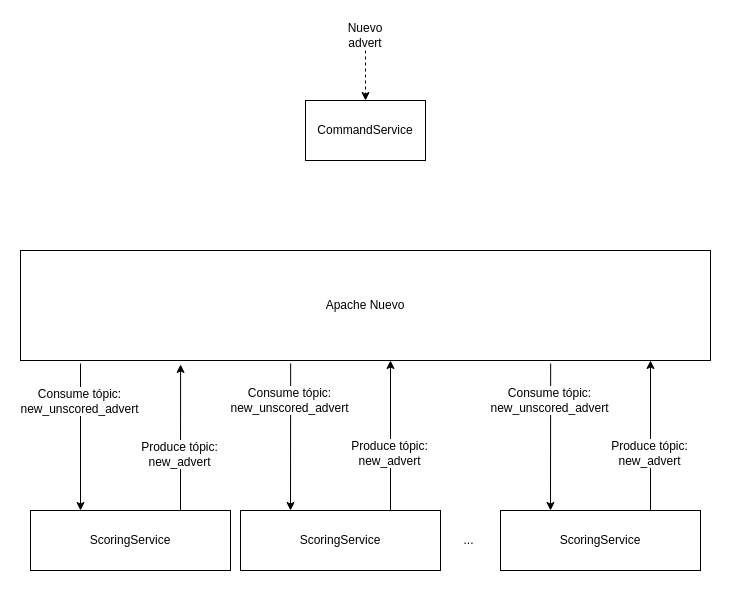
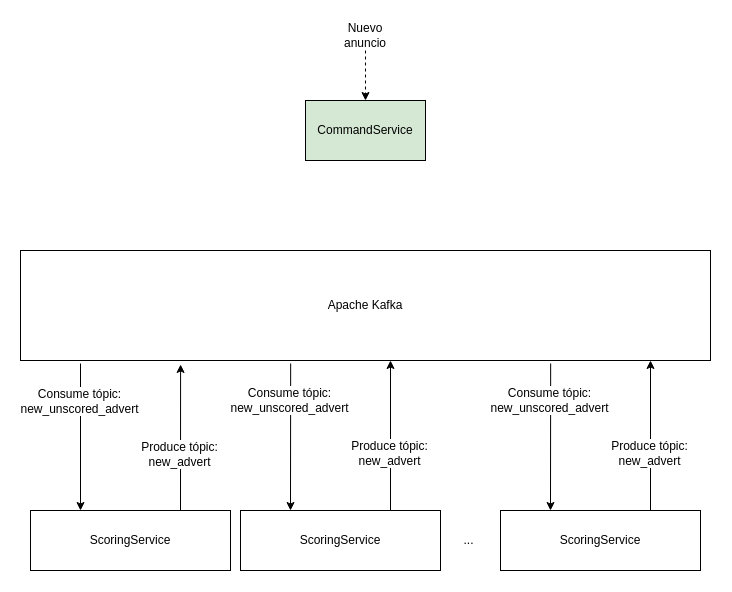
(366, 36) -> (366, 36)
(366, 131) -> (366, 131)
(366, 306) -> (366, 306)
